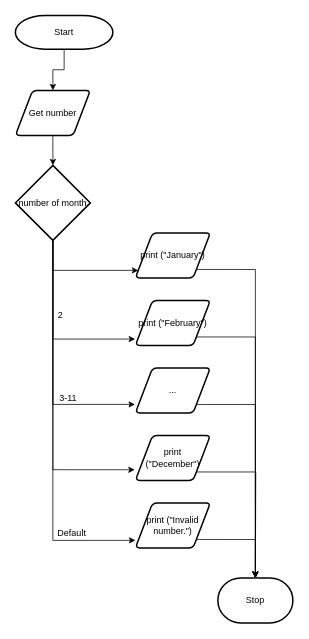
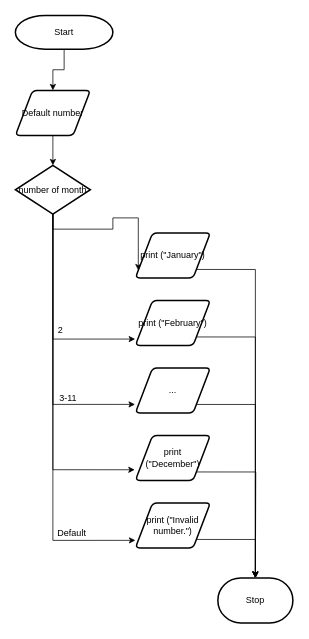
(53, 113) -> (53, 113)
(53, 203) -> (53, 190)
(60, 315) -> (60, 330)
